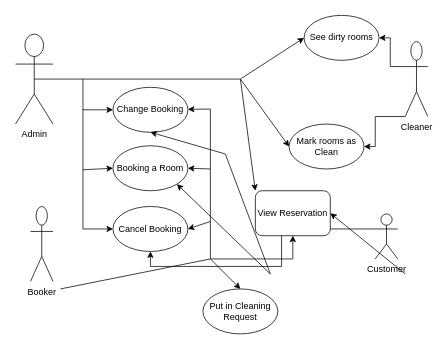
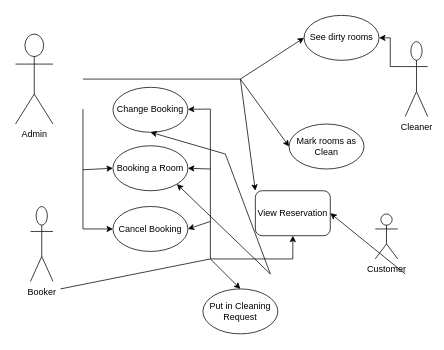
(94, 110) -> none
(375, 120) -> none
(221, 267) -> none
